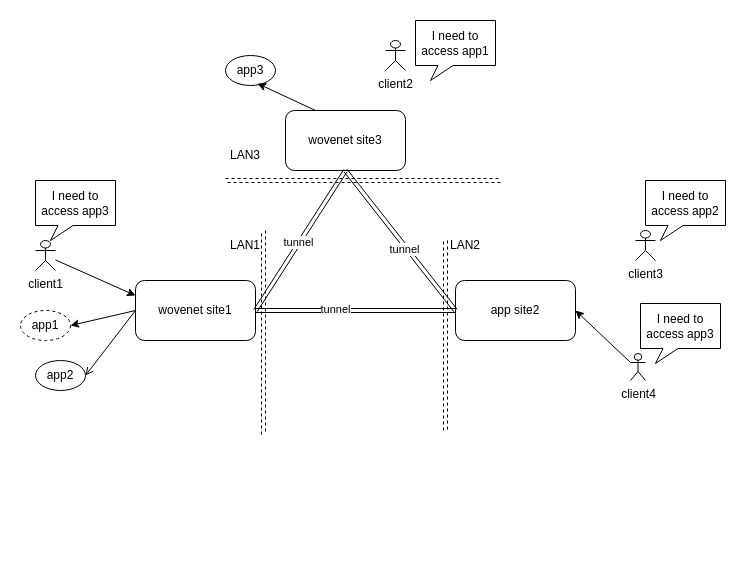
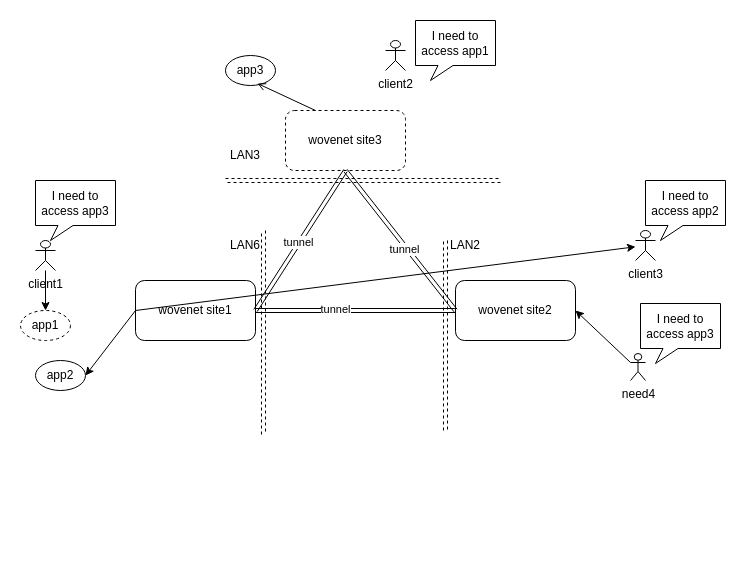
(265, 87) -> (263, 86)
(346, 141) -> (346, 141)
(246, 246) -> (246, 246)
(92, 276) -> (46, 287)
(516, 311) -> (516, 311)
(106, 317) -> (530, 260)
(89, 371) -> (91, 369)
(639, 395) -> (639, 395)
